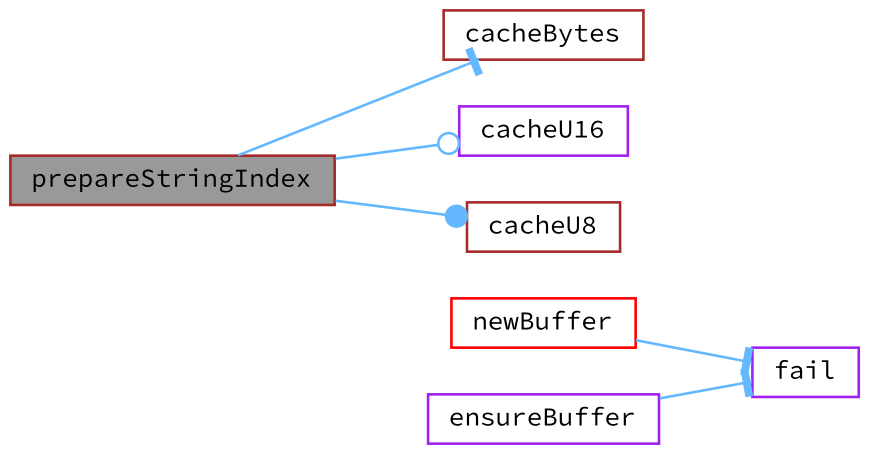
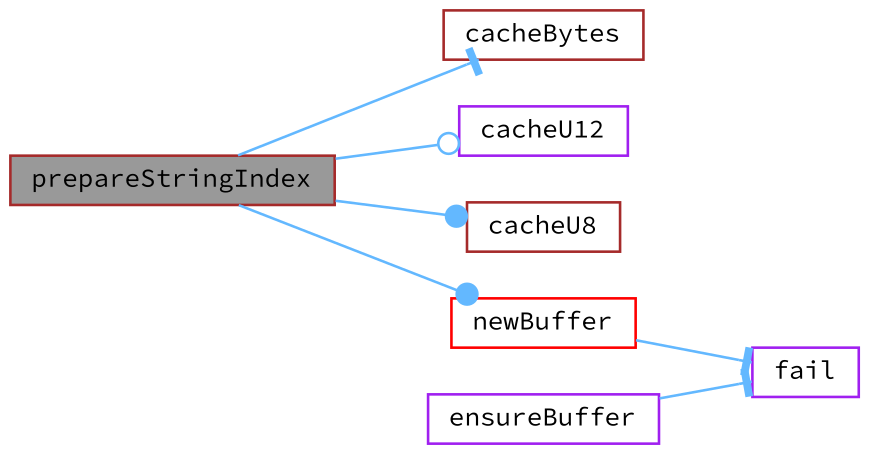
(544, 131) -> (544, 131)
none -> (348, 248)
